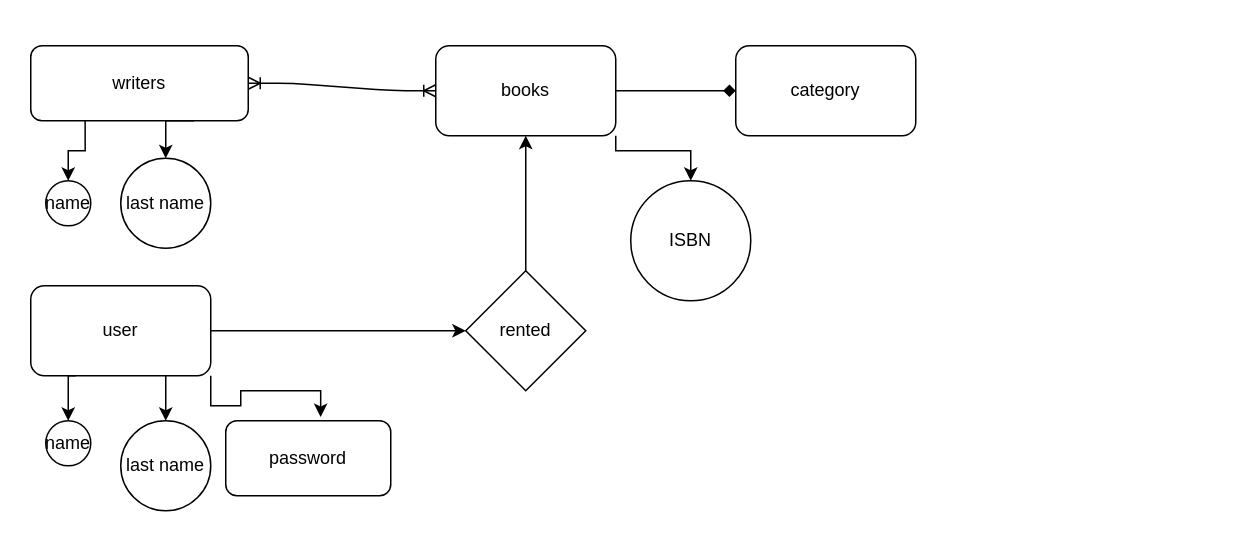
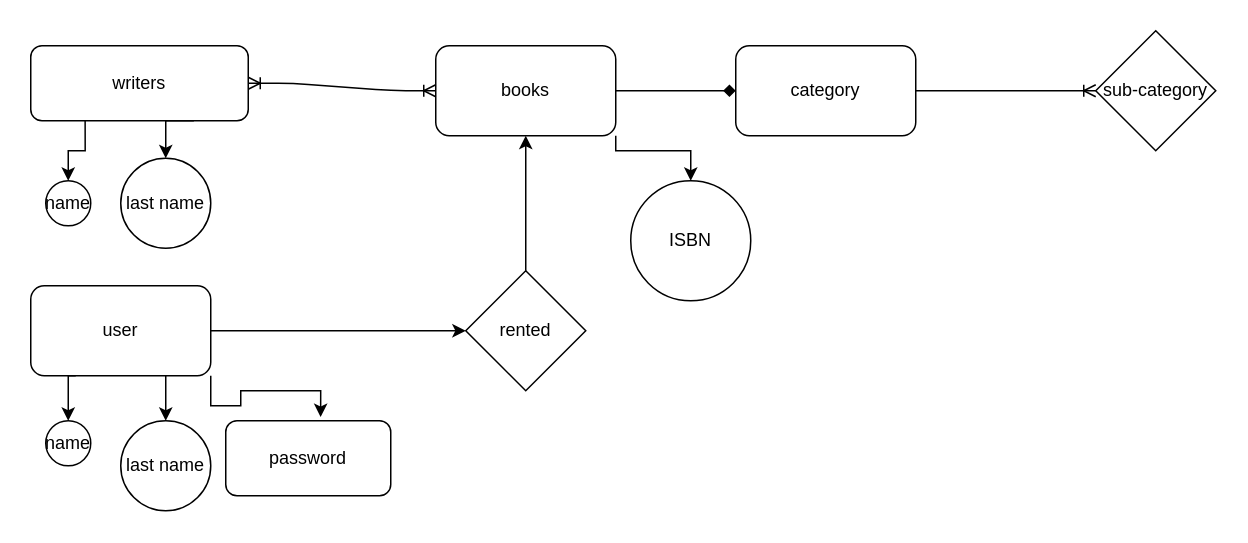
none -> (1006, 91)
none -> (1156, 91)
